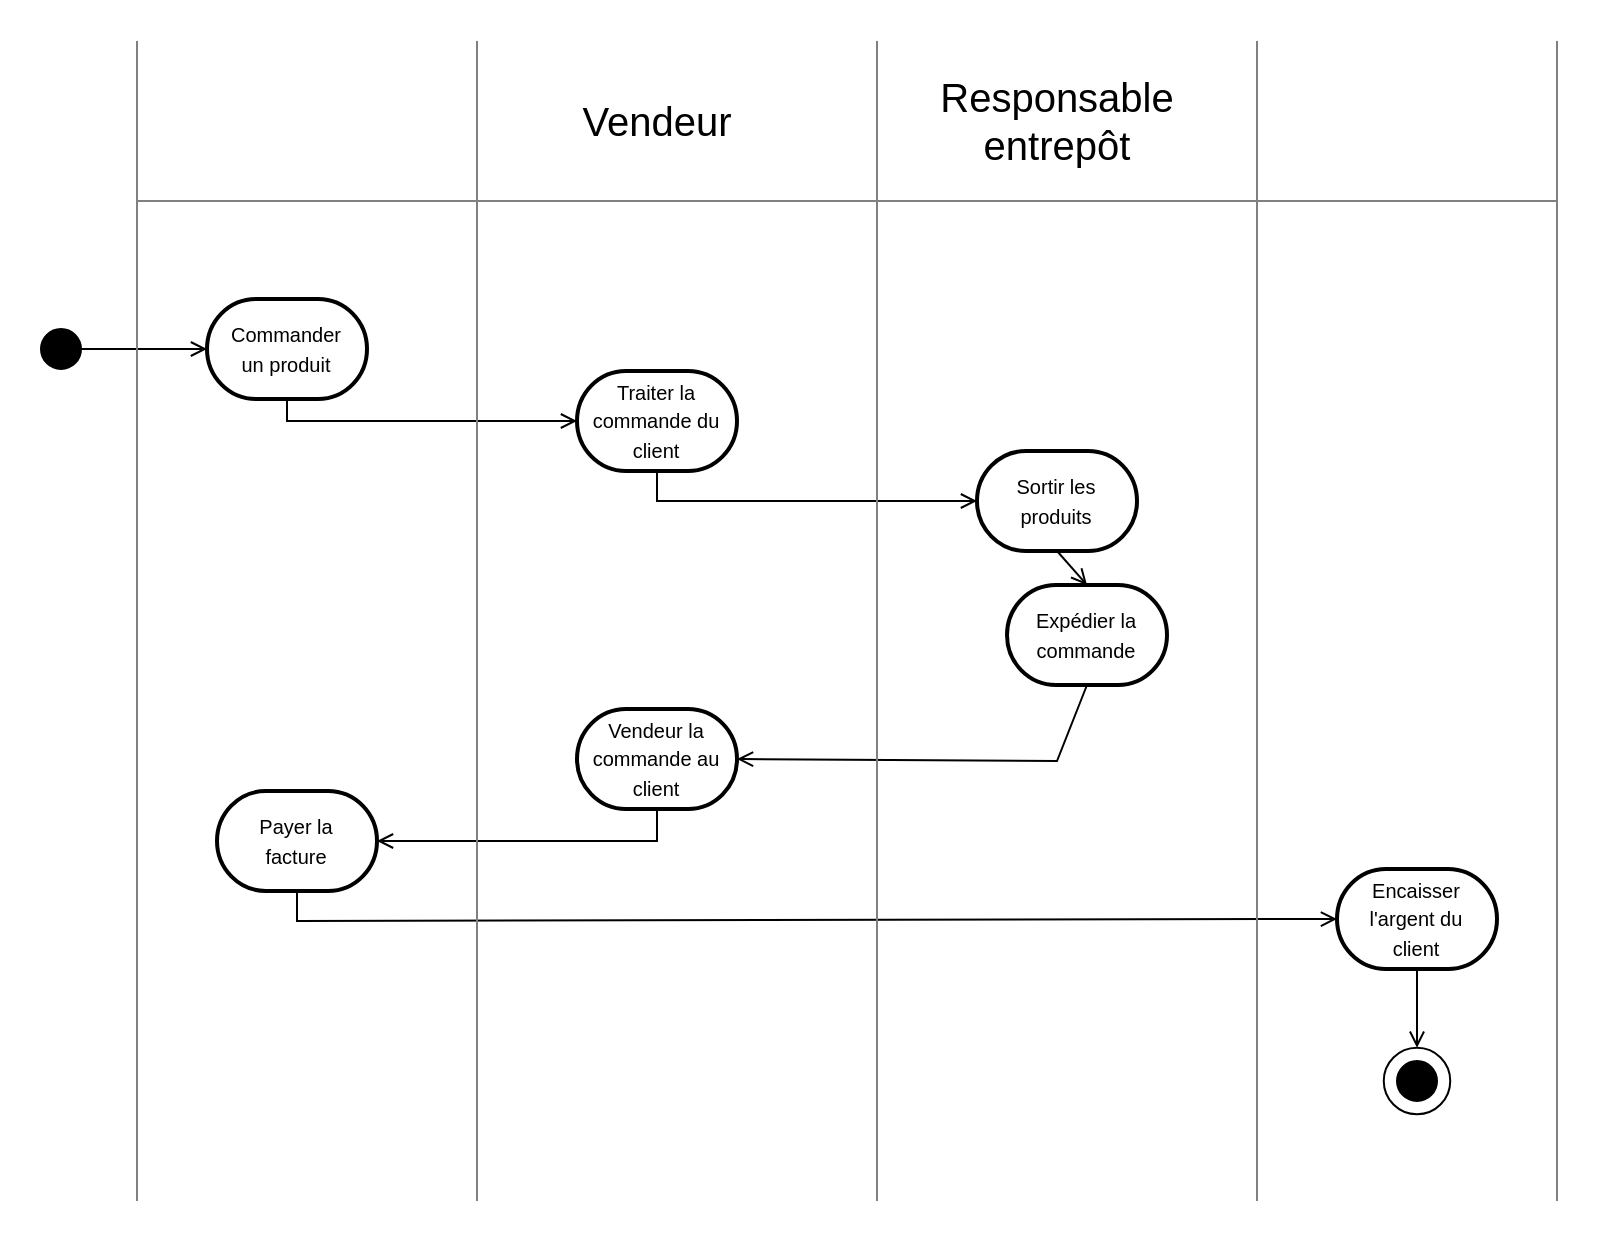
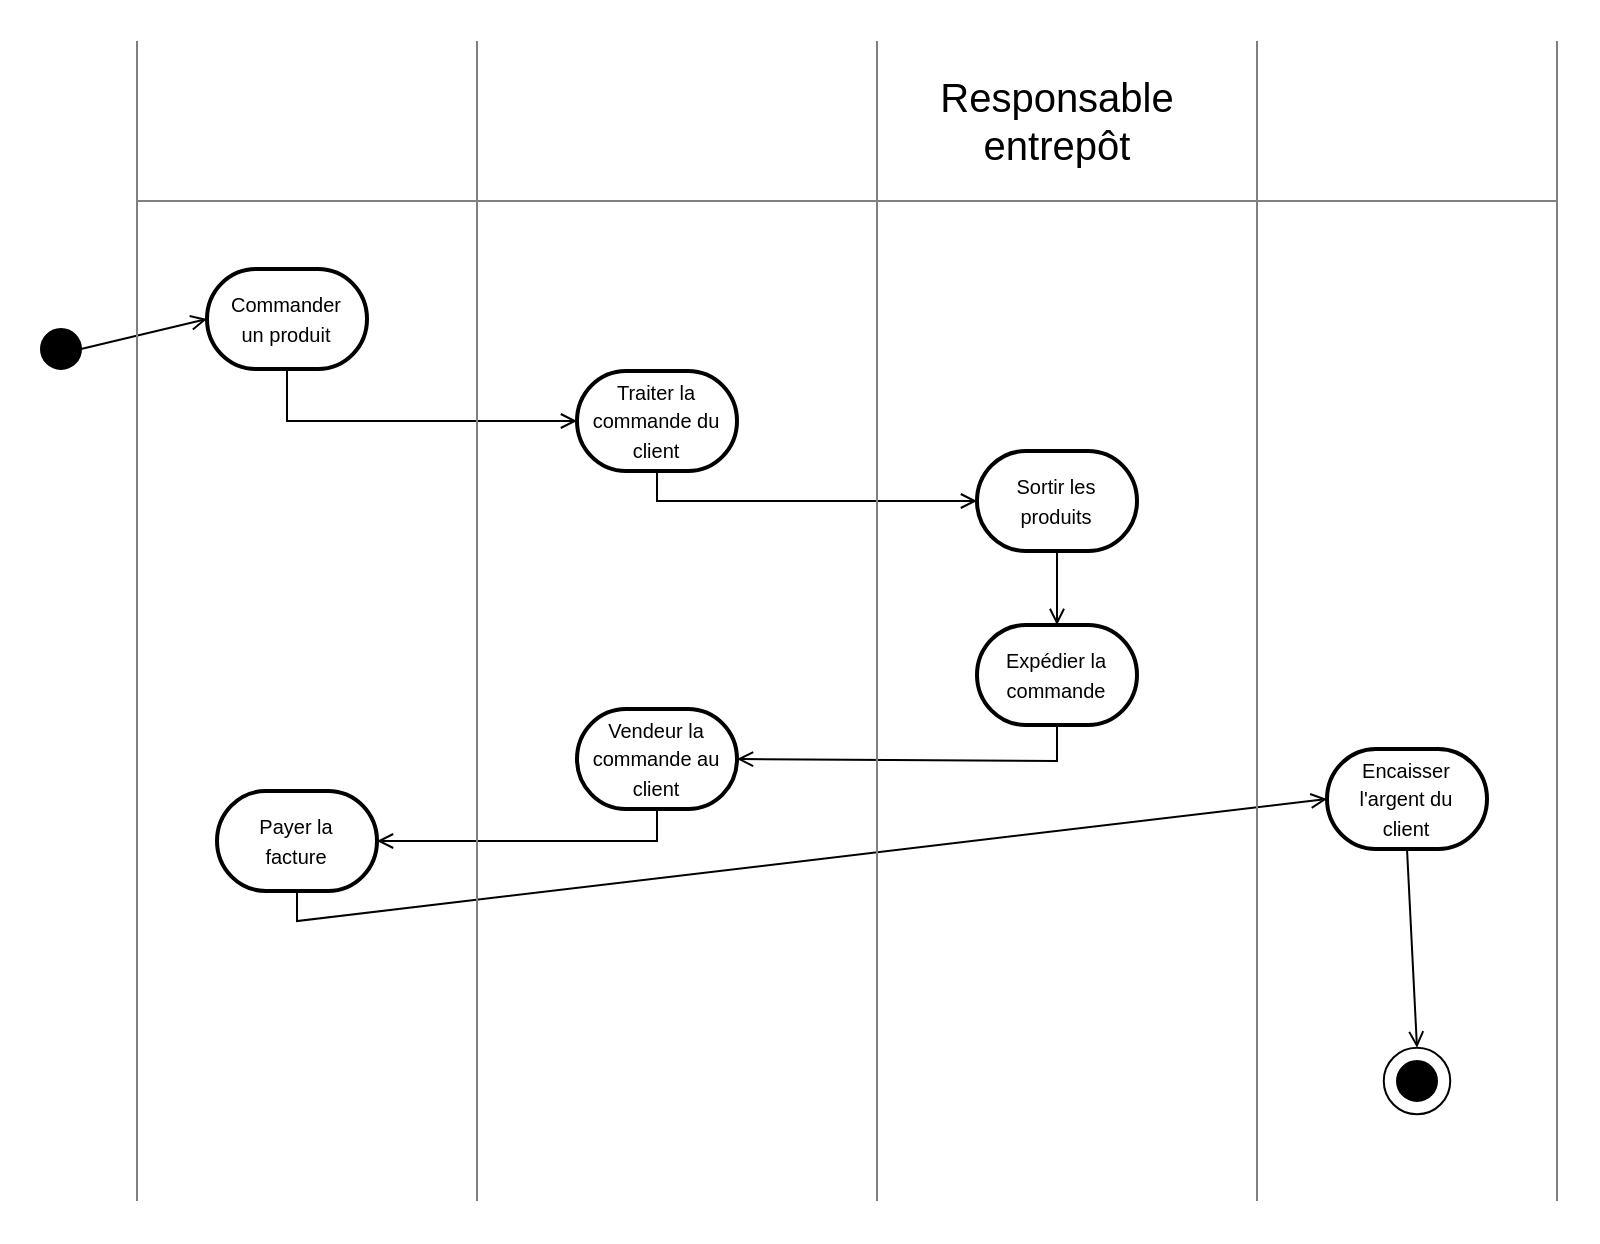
(657, 121) -> none
(287, 349) -> (287, 319)
(1087, 635) -> (1057, 675)
(1417, 919) -> (1407, 799)
